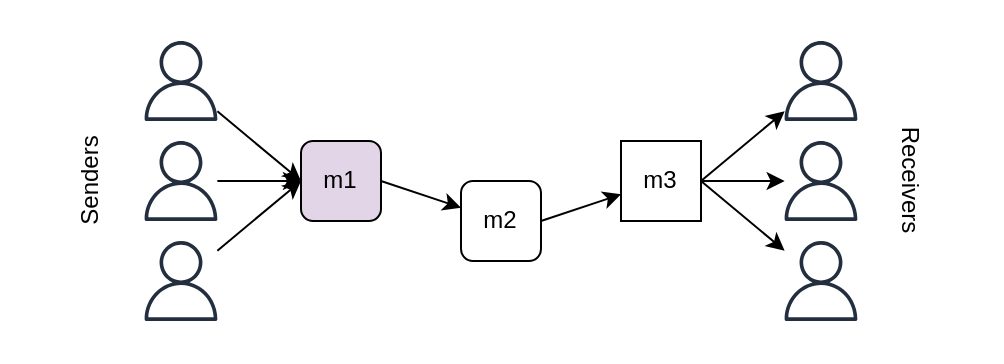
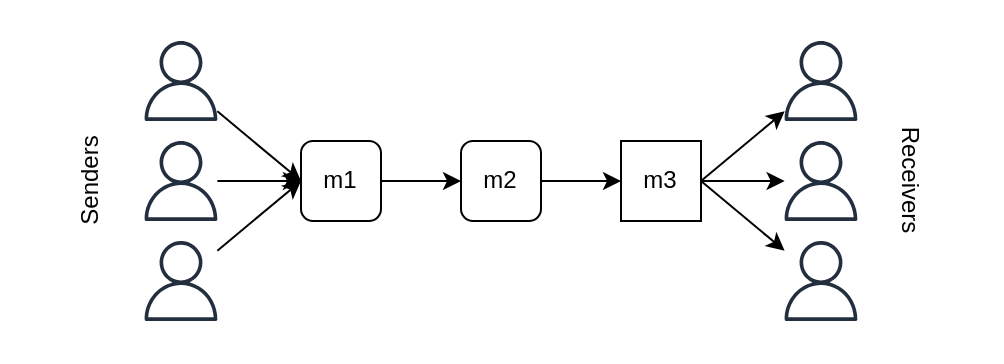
(341, 181) -> (341, 181)
(501, 221) -> (501, 181)
